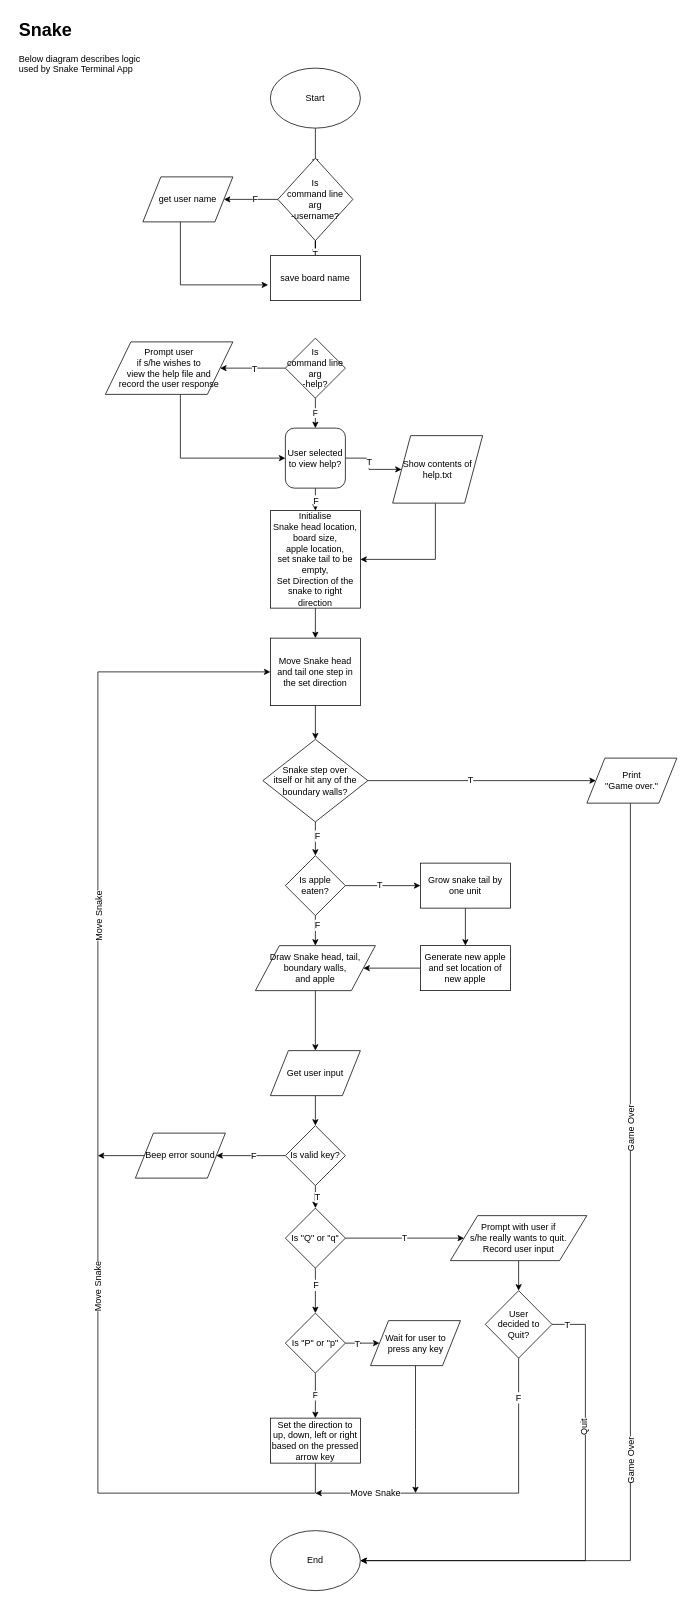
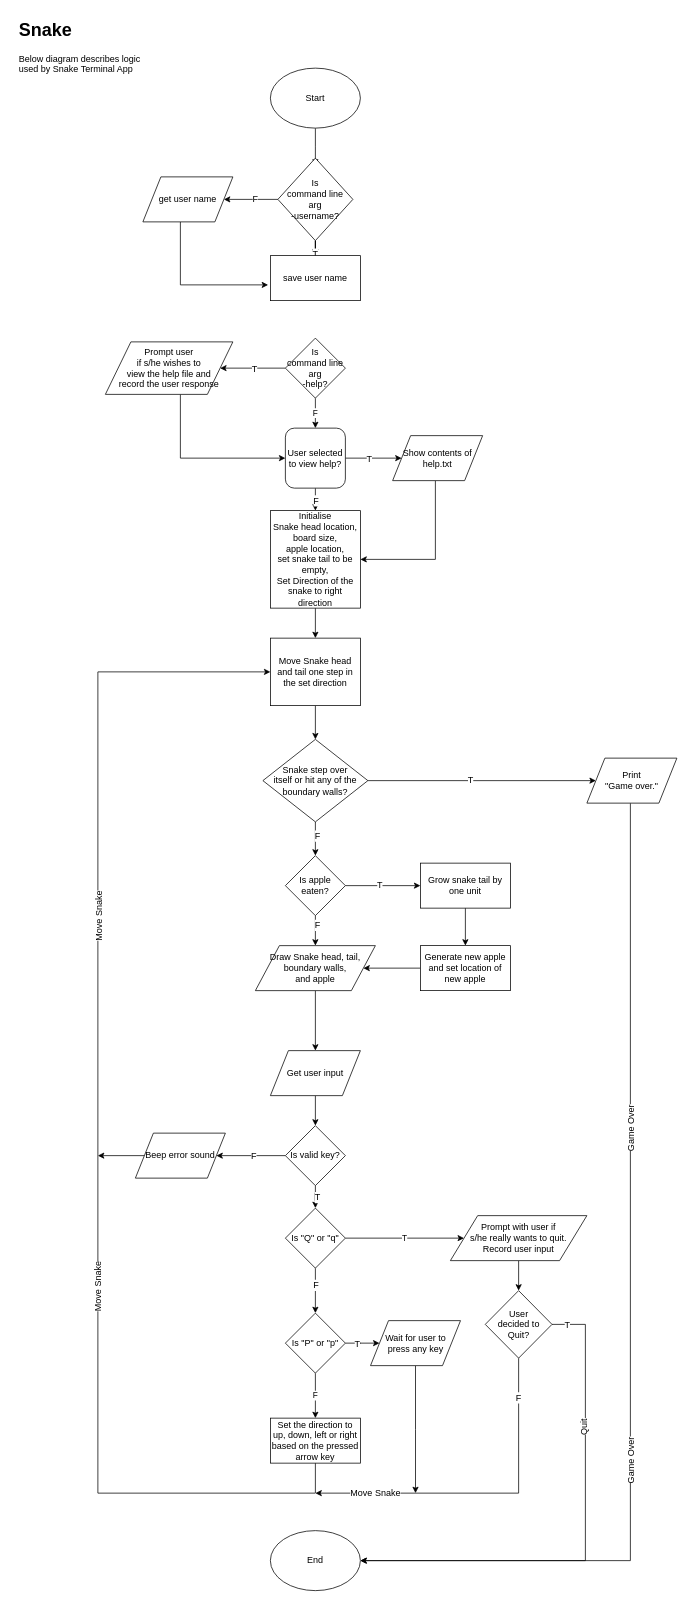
(315, 278) -> (315, 278)
(438, 469) -> (438, 458)
